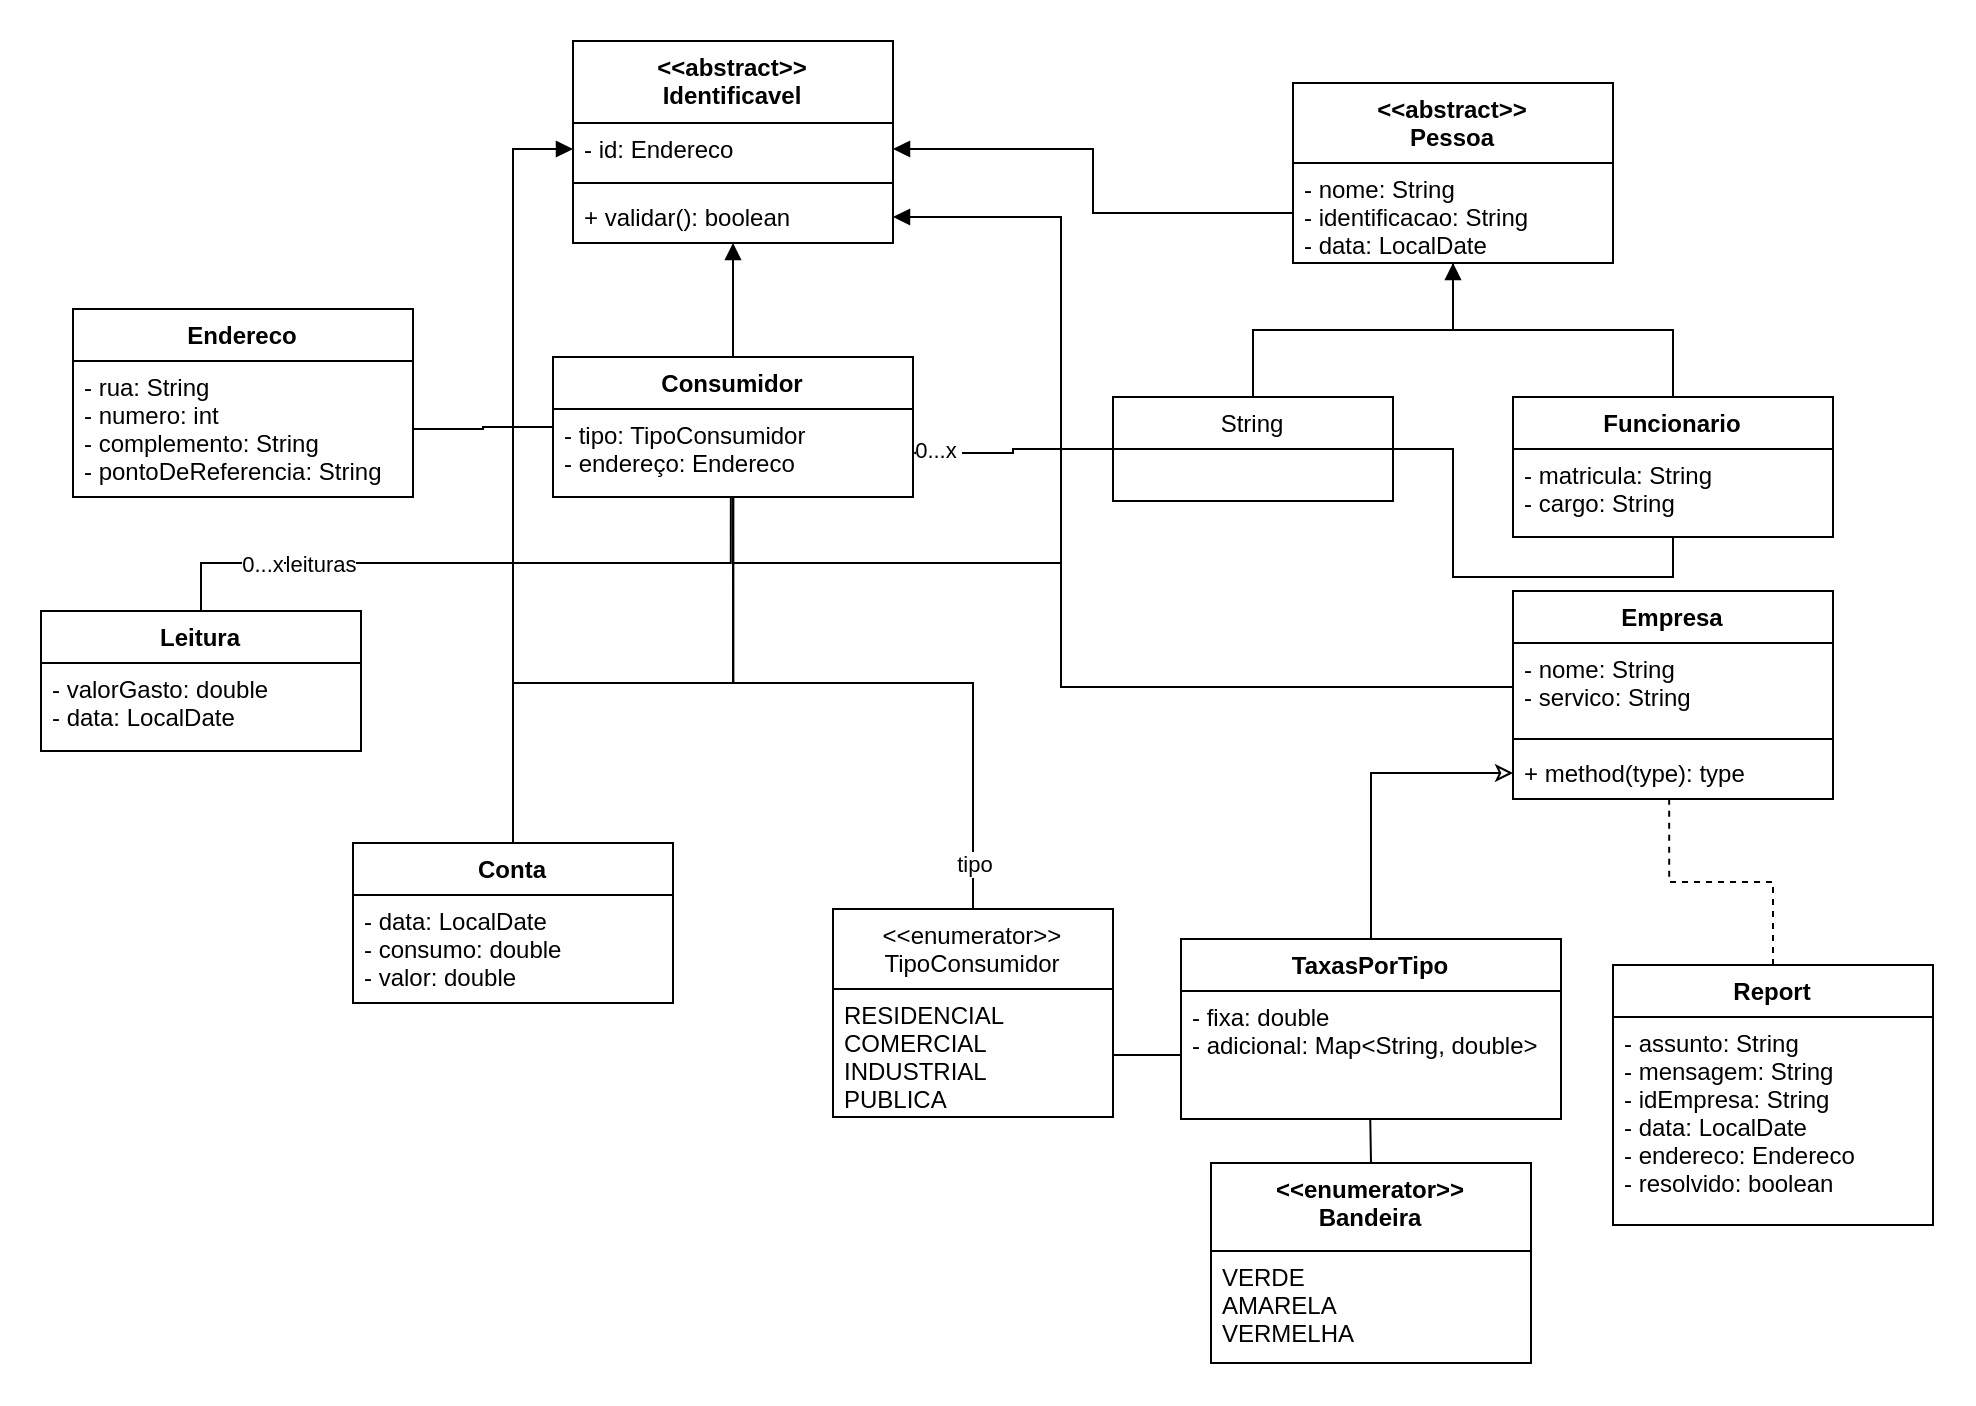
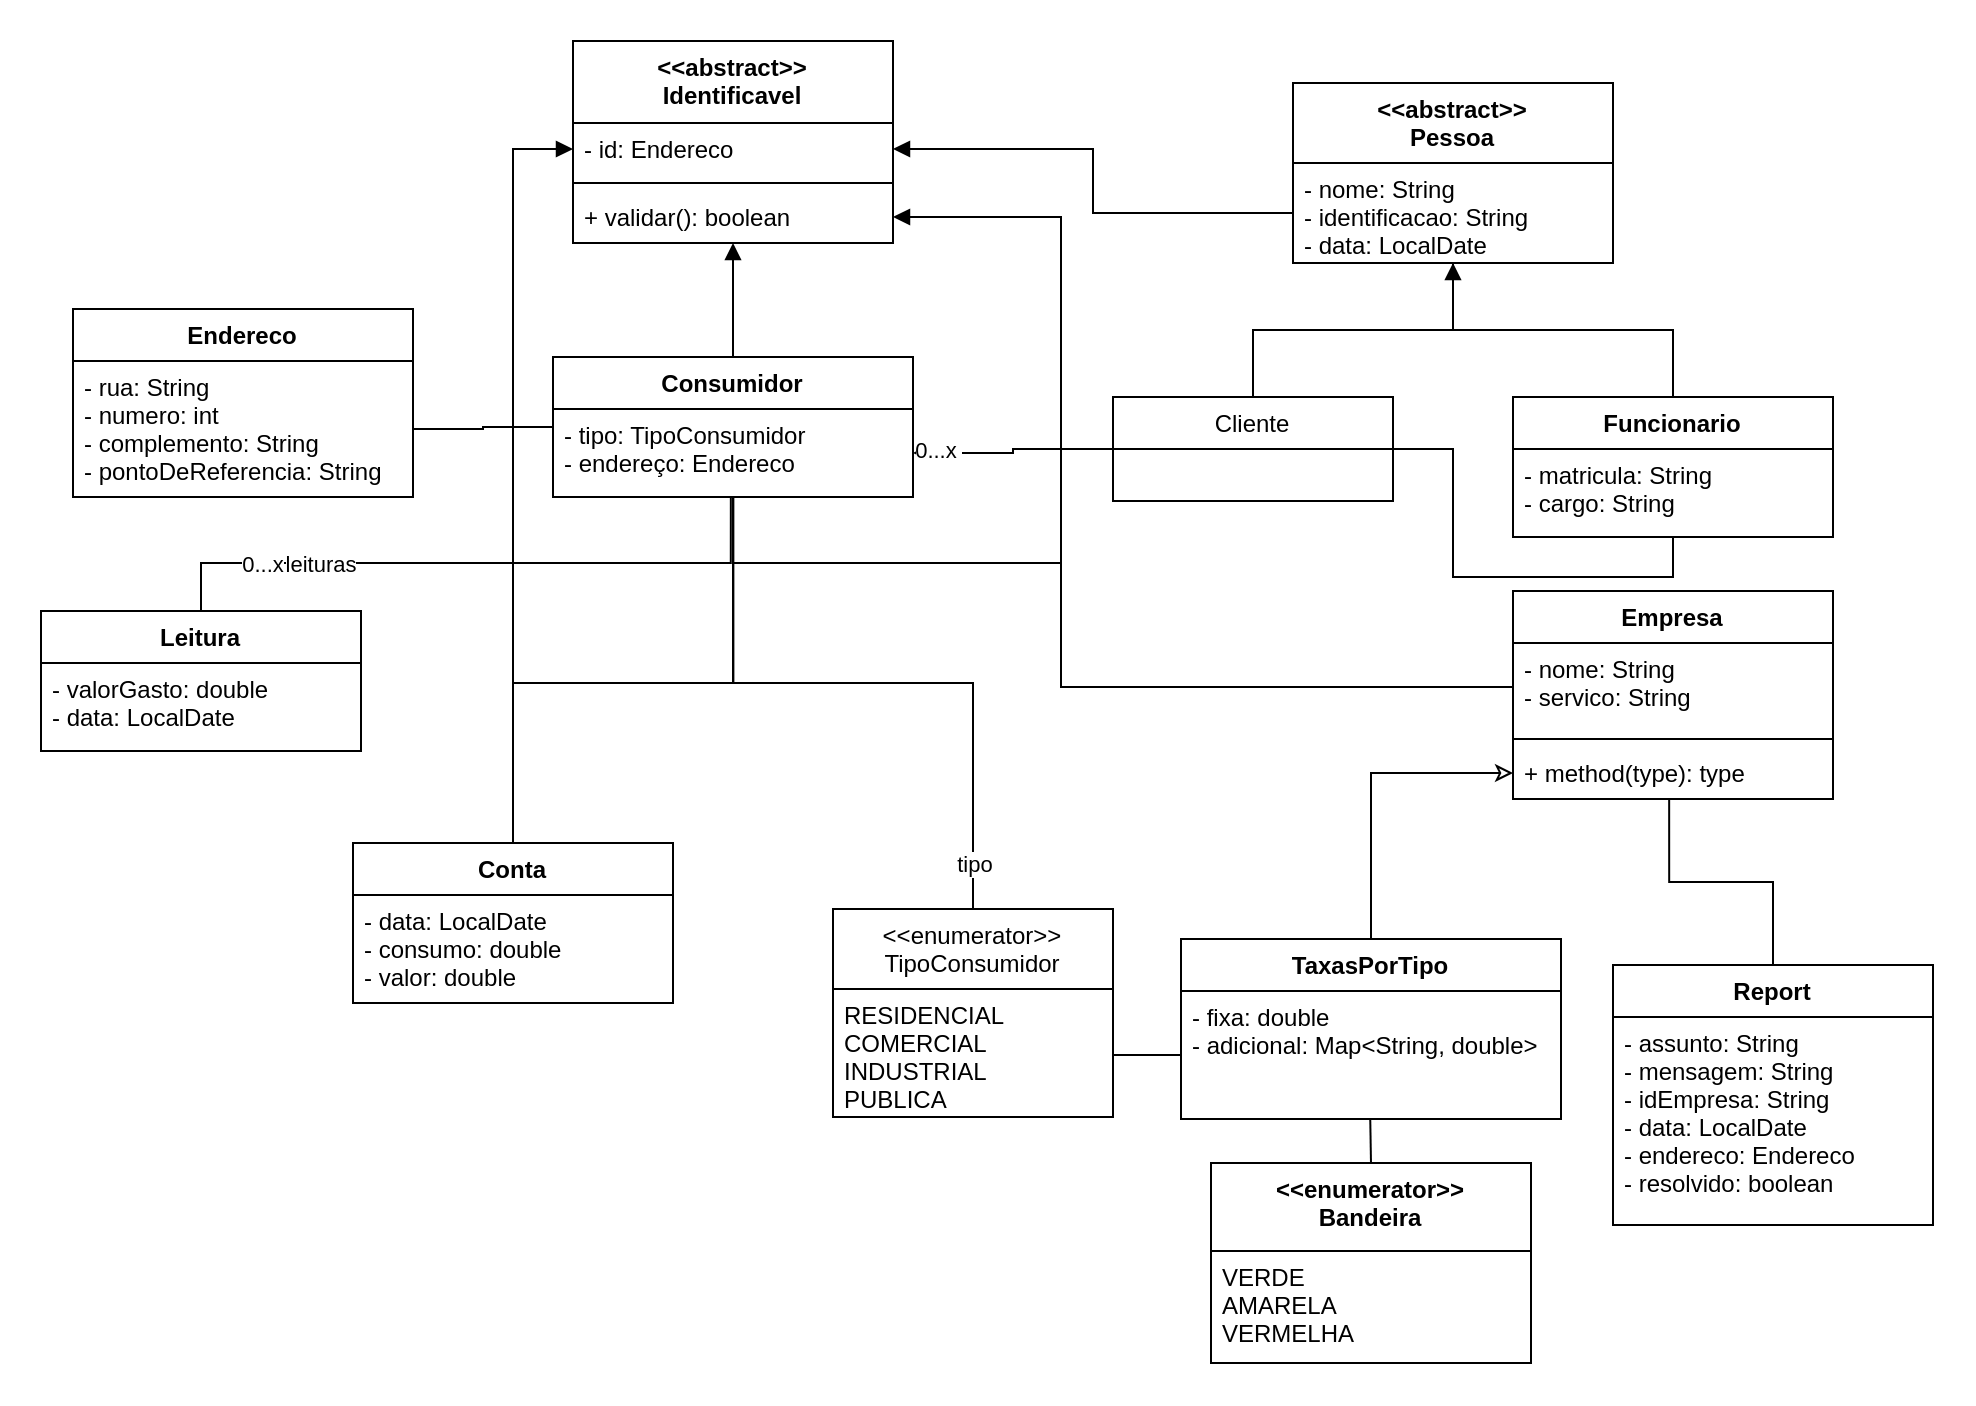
(1252, 424) -> (1252, 424)
(1722, 882) -> (1722, 882)
